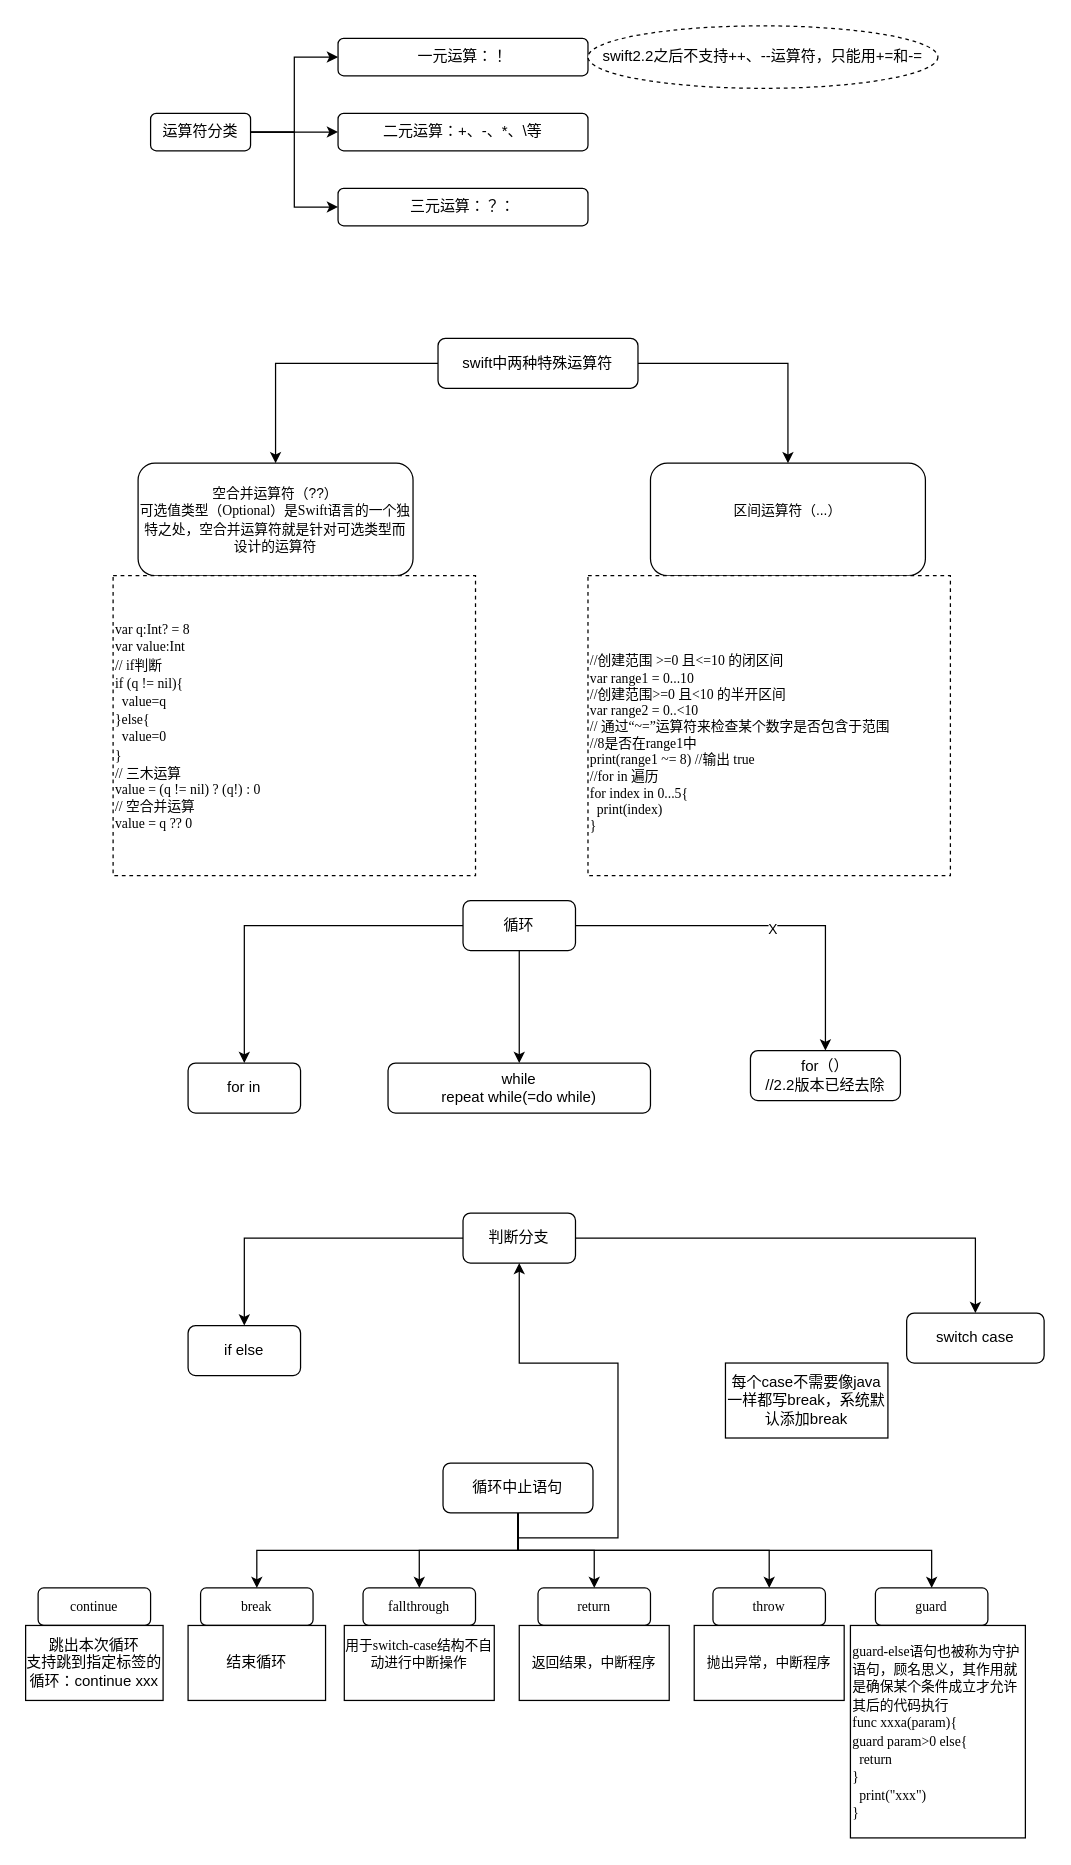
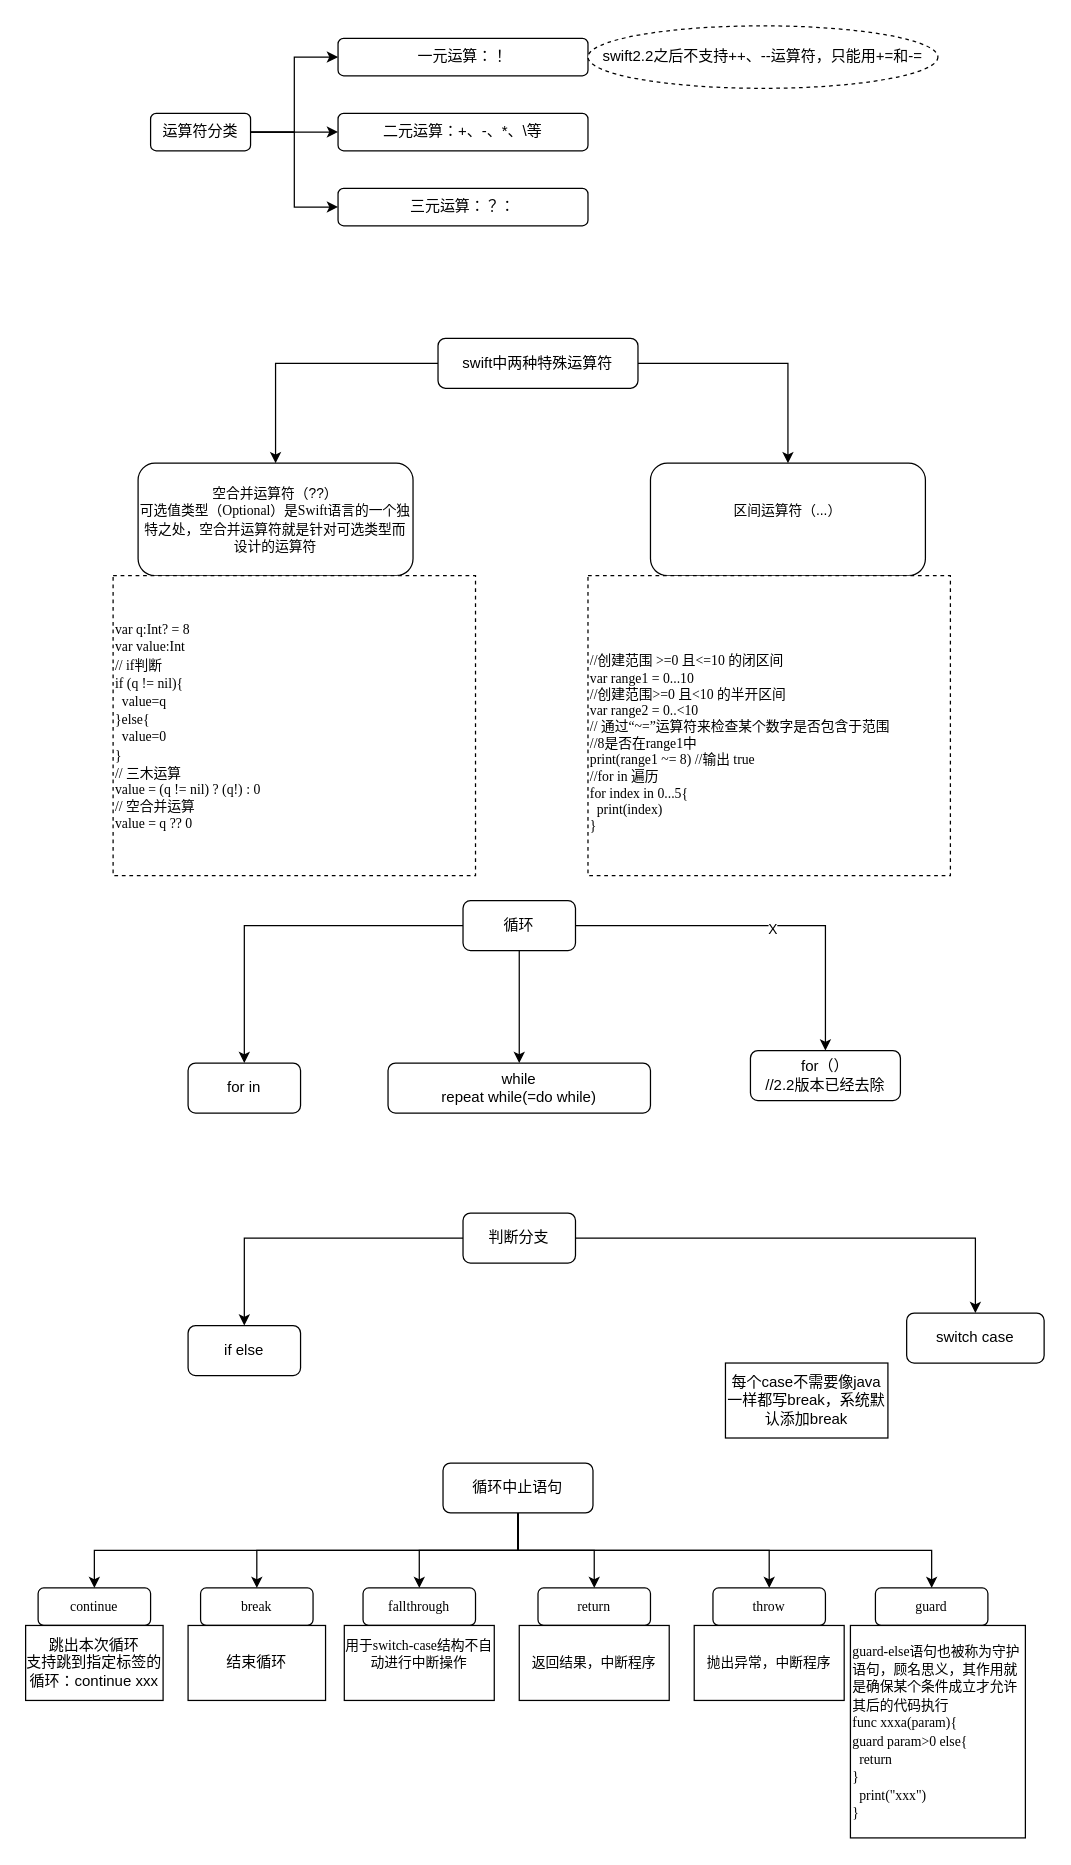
(618, 1404) -> (159, 1551)
